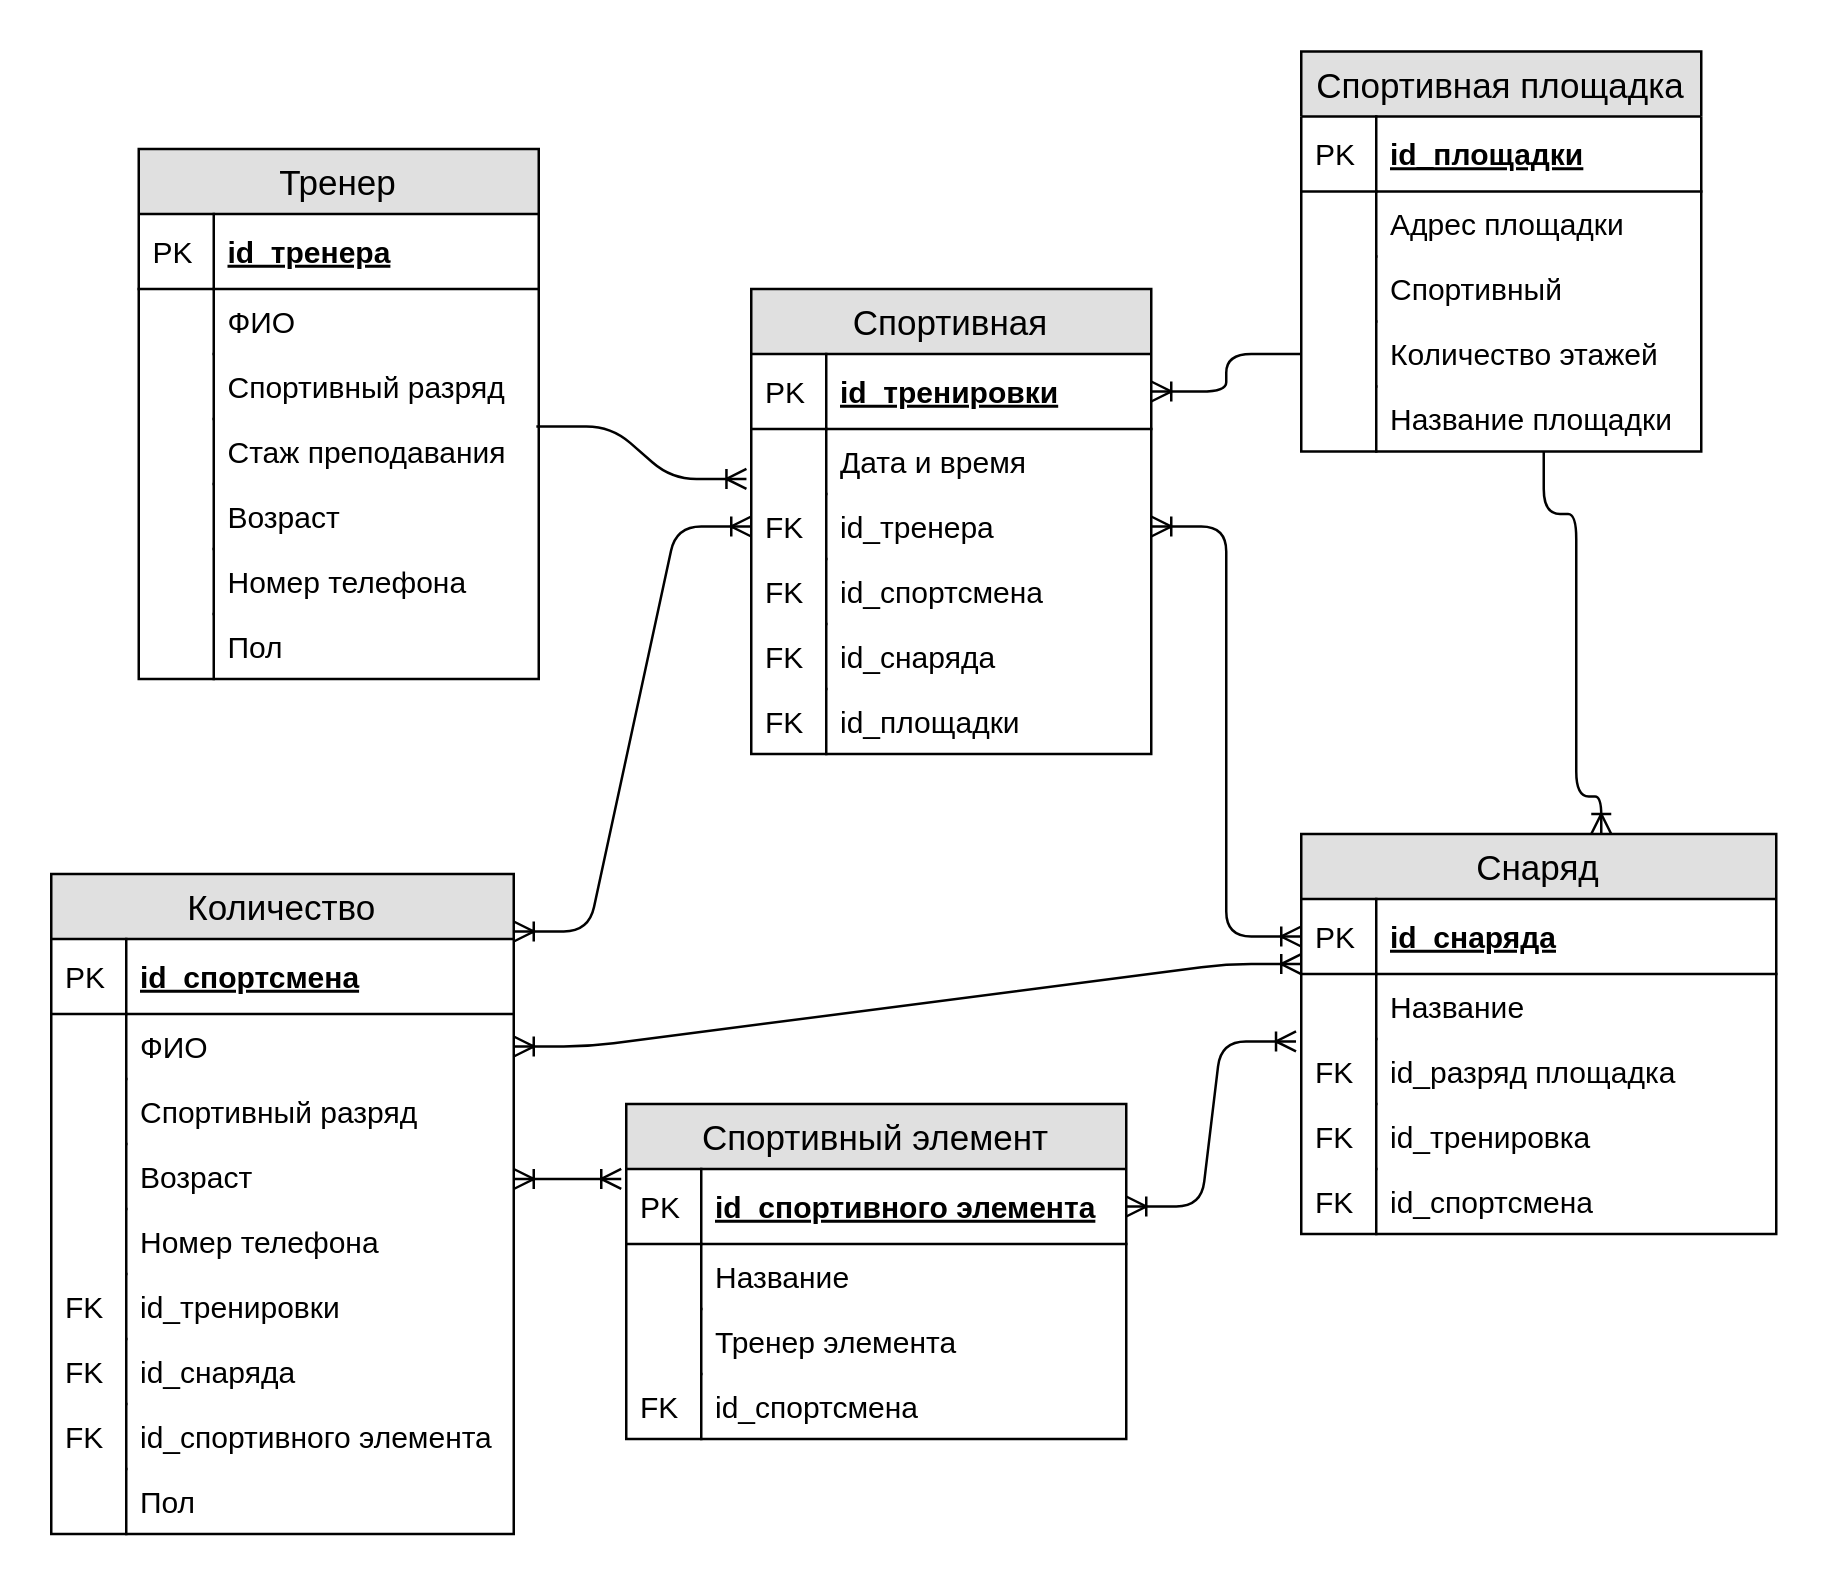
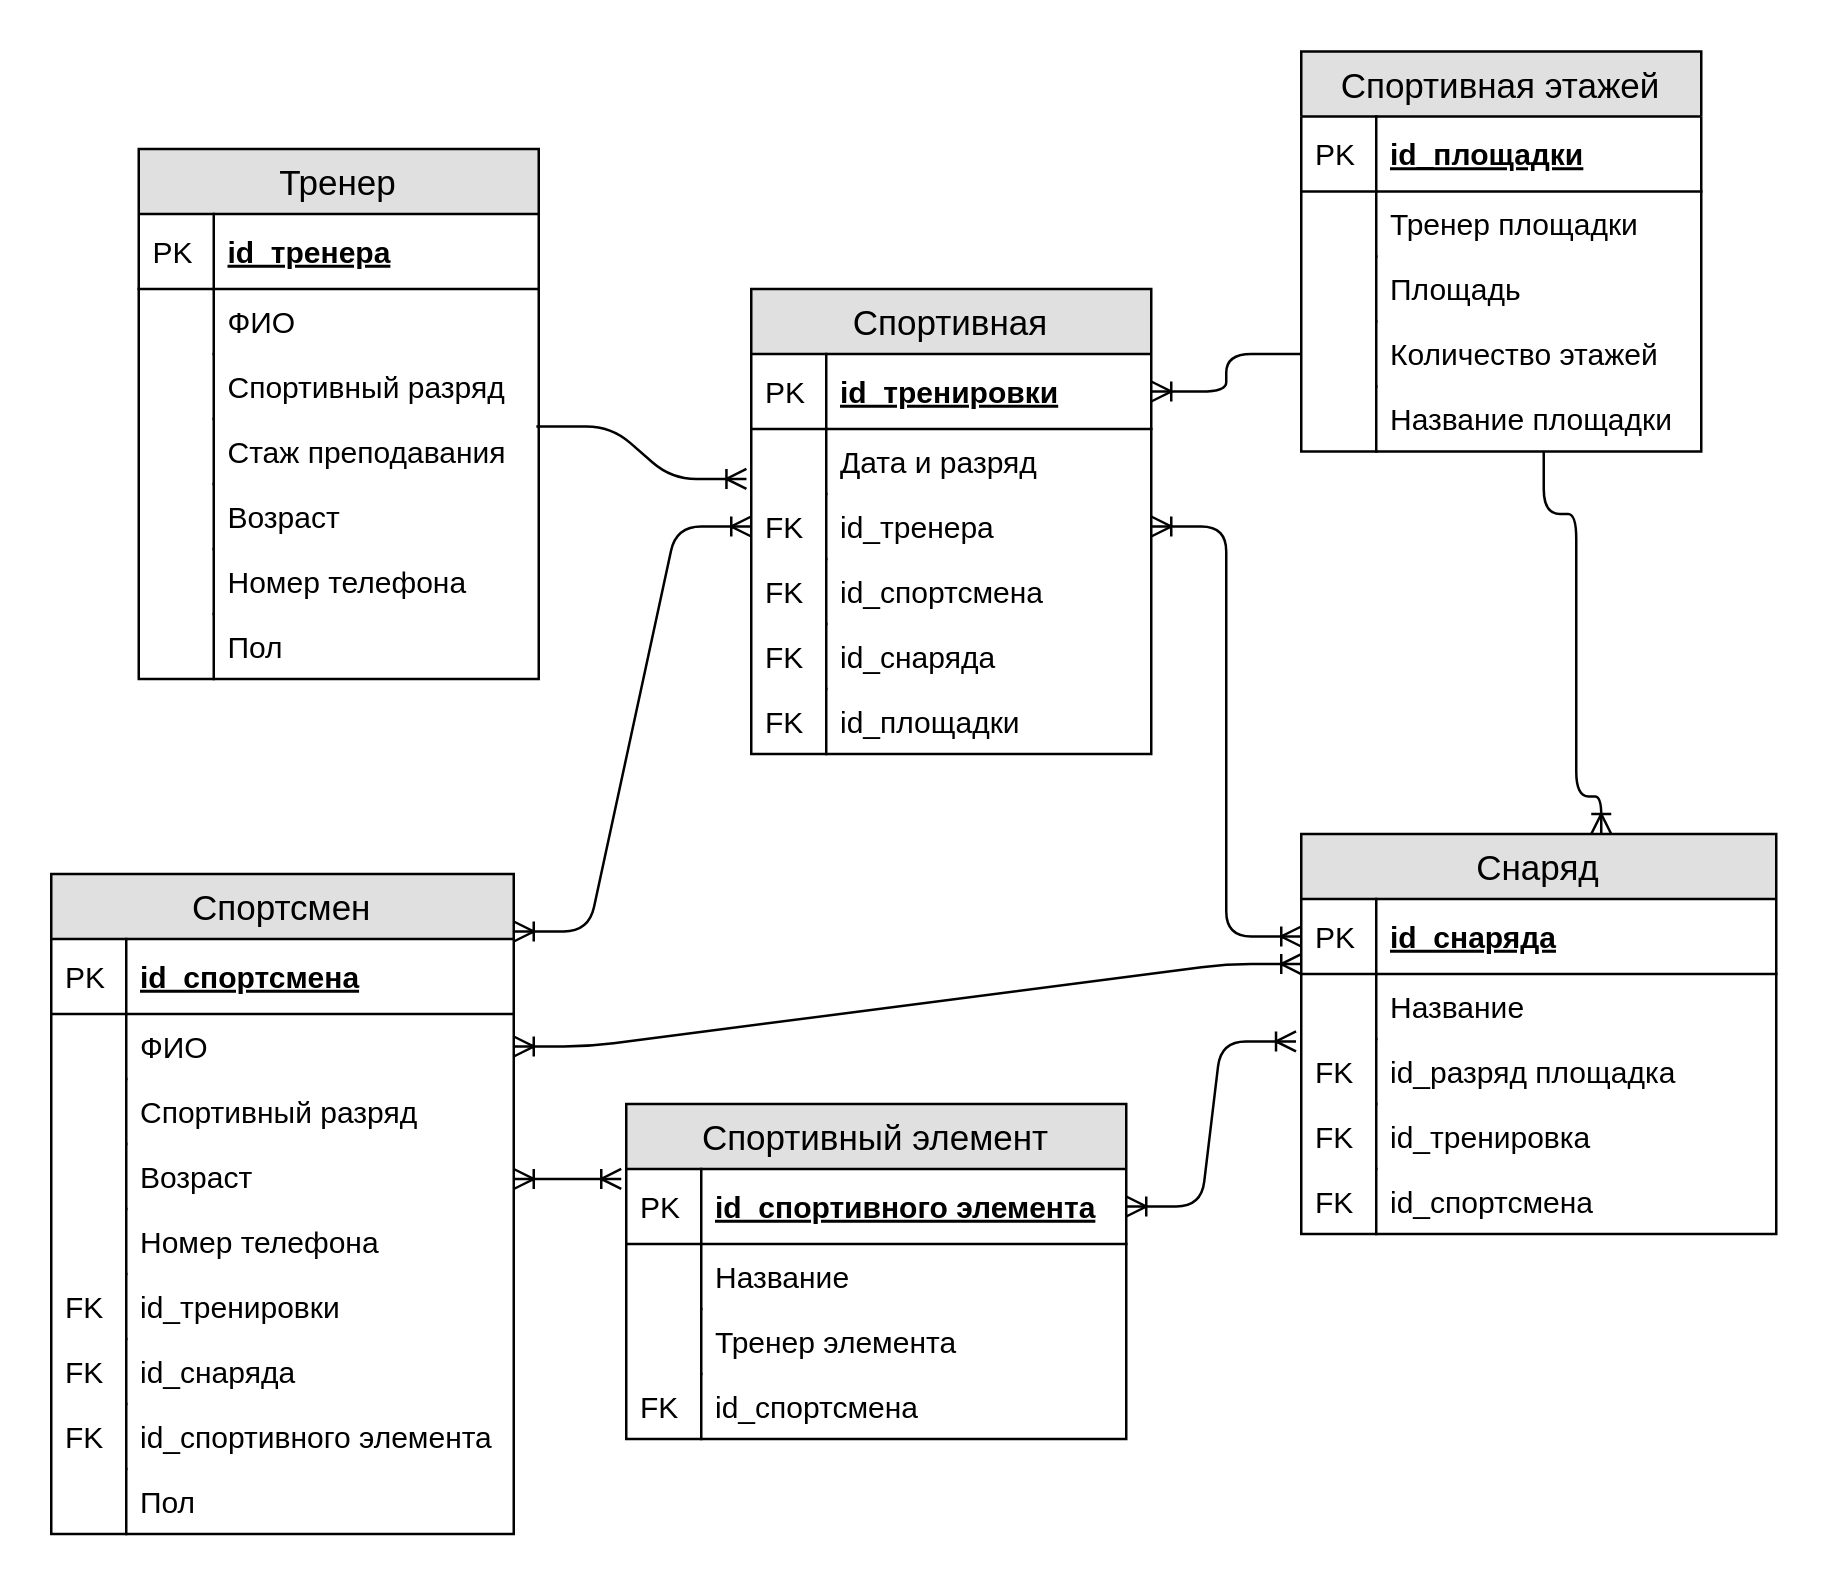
(1500, 86) -> (1500, 86)
(1504, 225) -> (1512, 225)
(1474, 290) -> (1449, 290)
(933, 463) -> (941, 463)
(281, 908) -> (281, 908)
